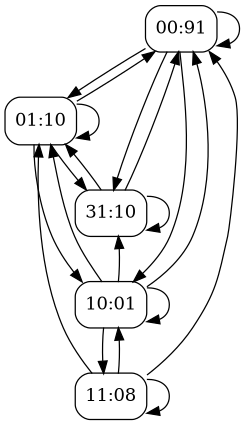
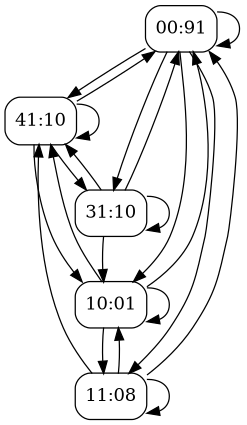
(41, 121) -> (41, 121)
none -> (208, 215)
(119, 265) -> (103, 253)
